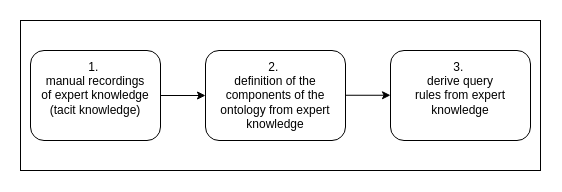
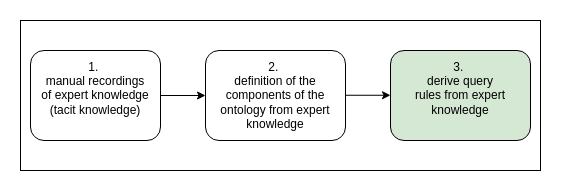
(461, 96) -> (461, 96)
